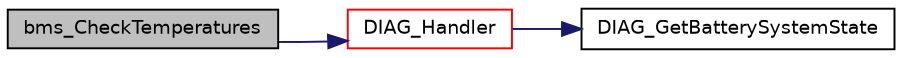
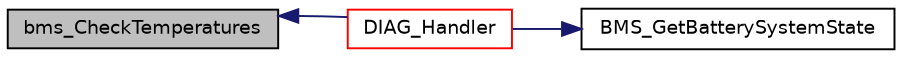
(738, 29) -> (738, 29)
(303, 42) -> (323, 16)
